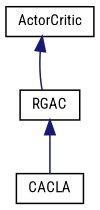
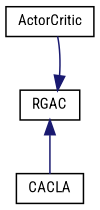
(40, 71) -> (60, 56)
